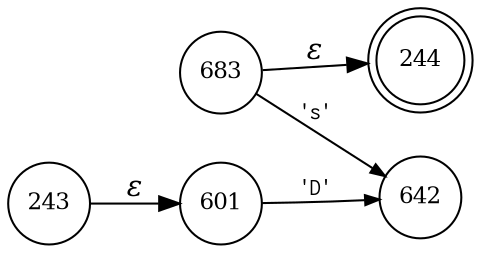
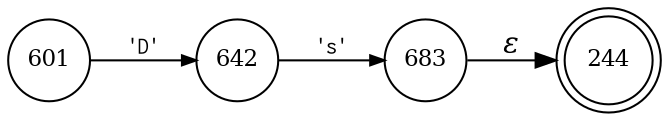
(314, 131) -> (324, 60)
(49, 204) -> none
